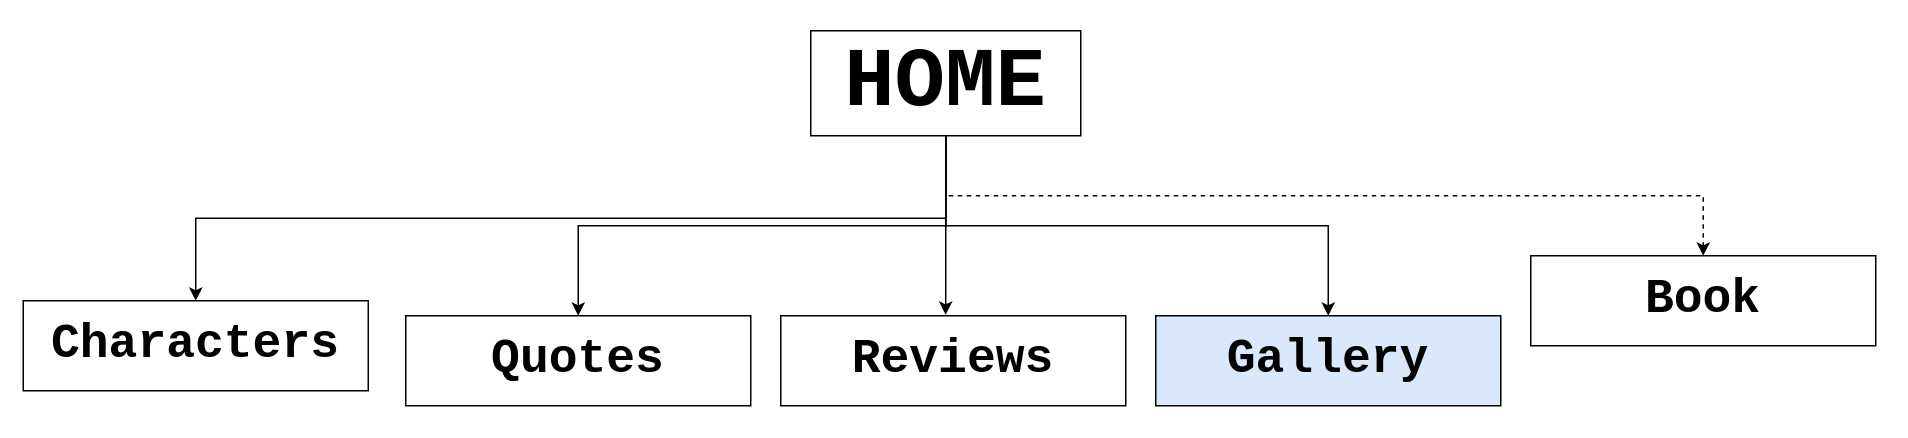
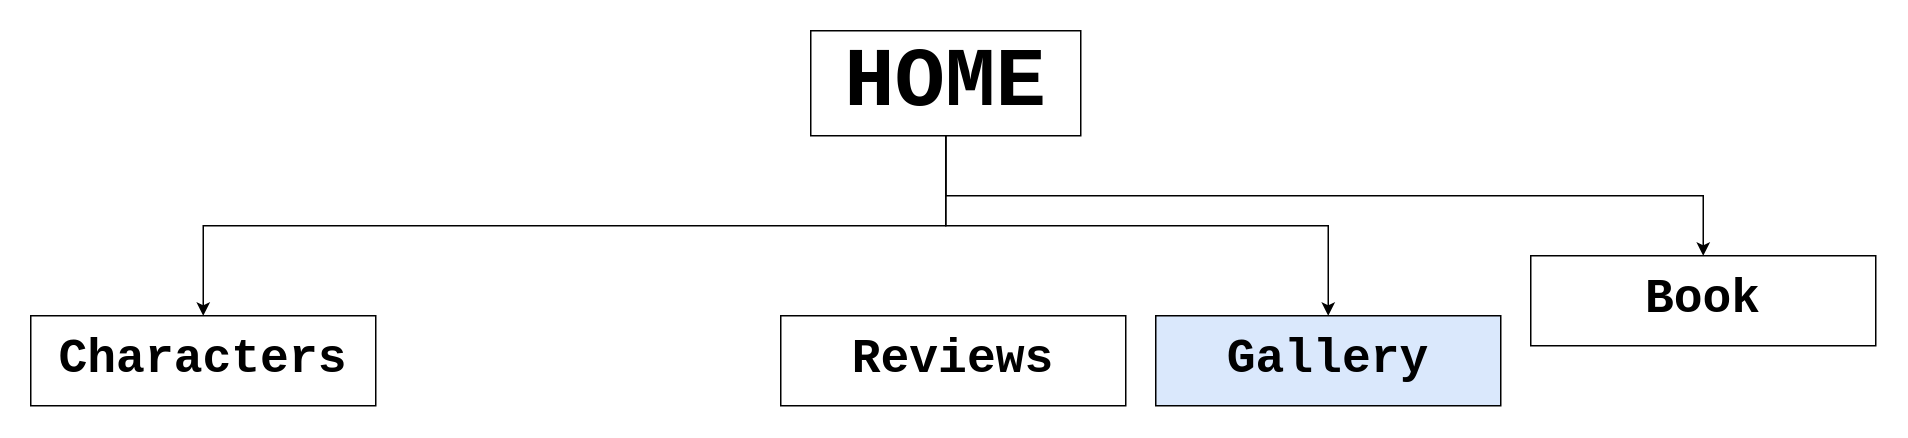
(1349, 196) -> (1349, 196)
(578, 266) -> none
(946, 266) -> none
(196, 346) -> (203, 361)
(578, 361) -> none
